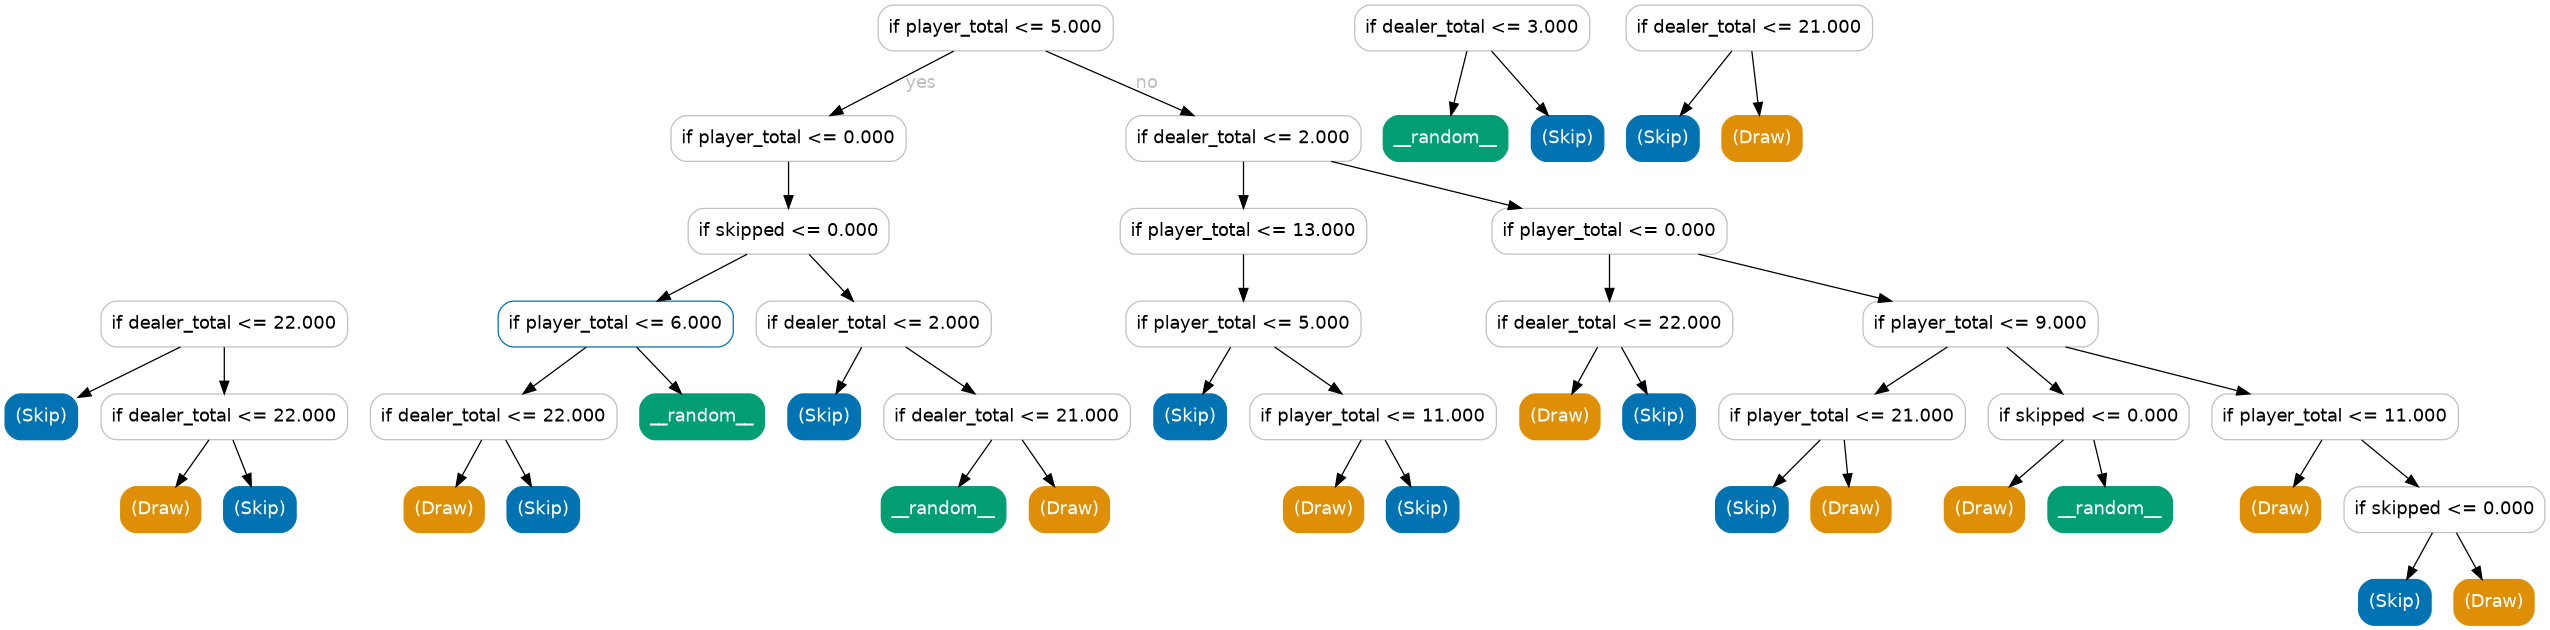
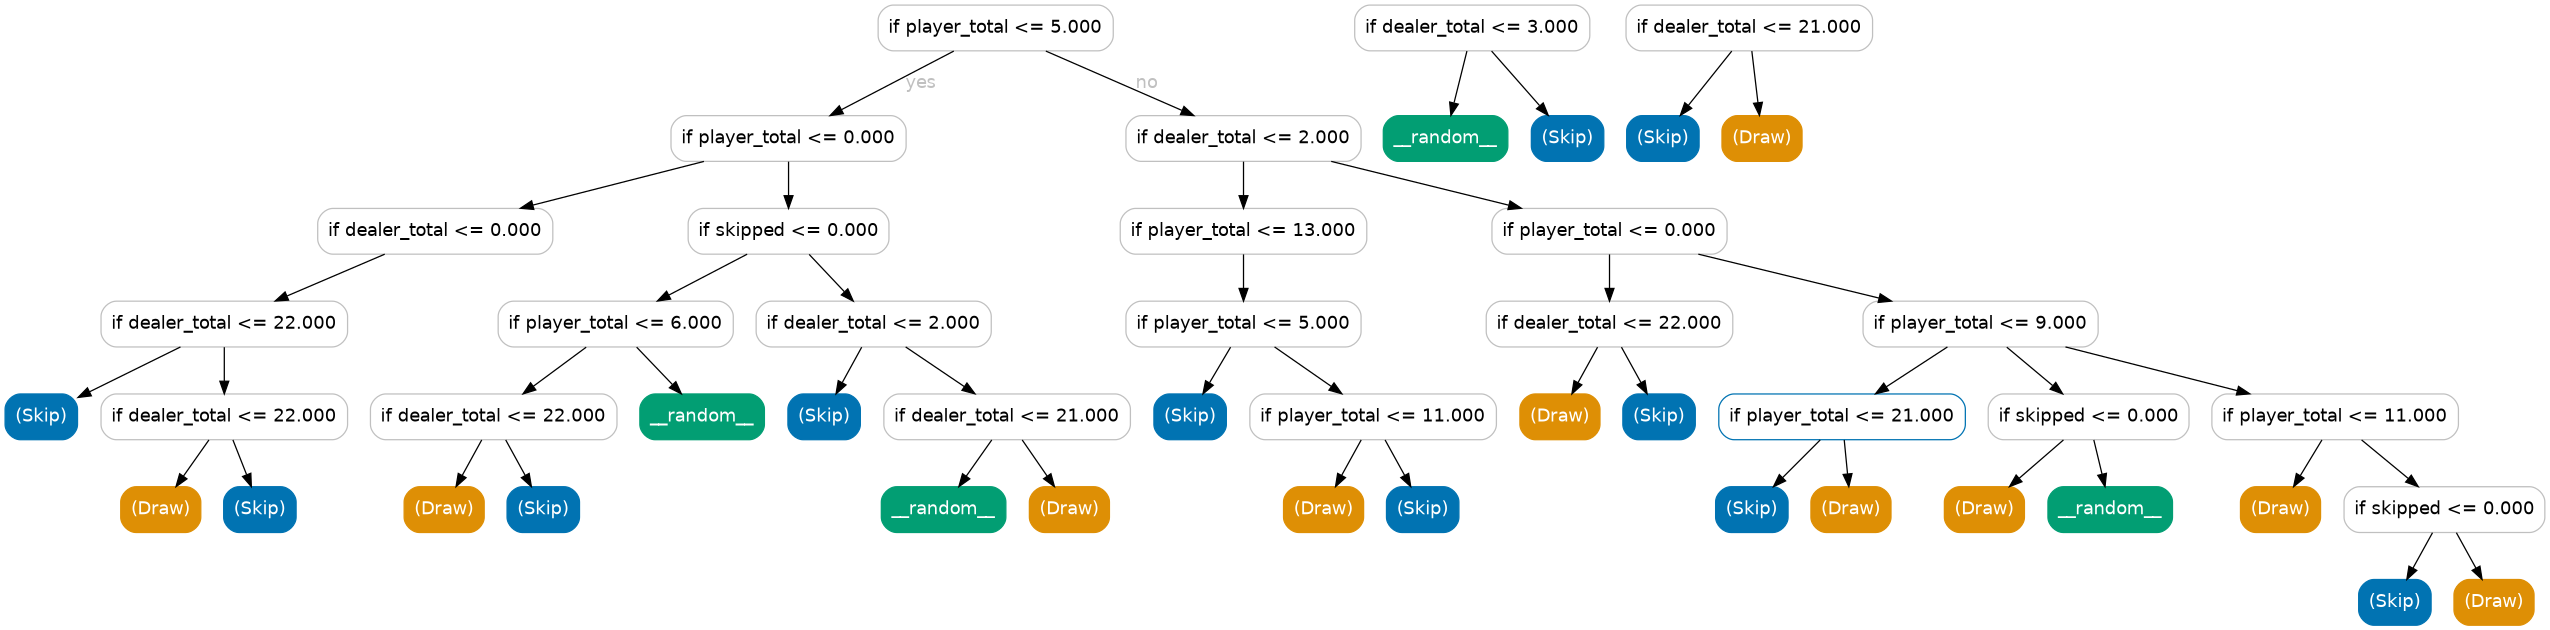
none -> (435, 231)
(616, 324) -> (616, 324)
(1842, 417) -> (1842, 417)
